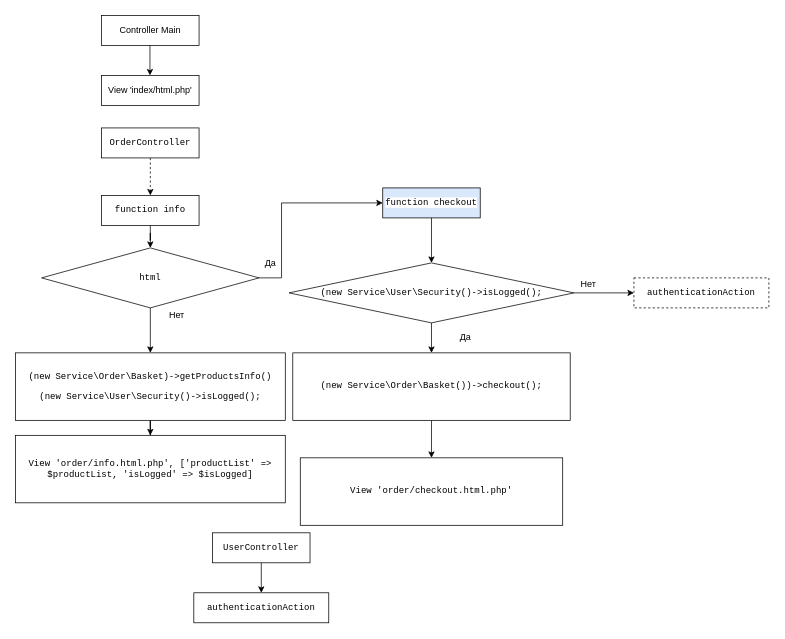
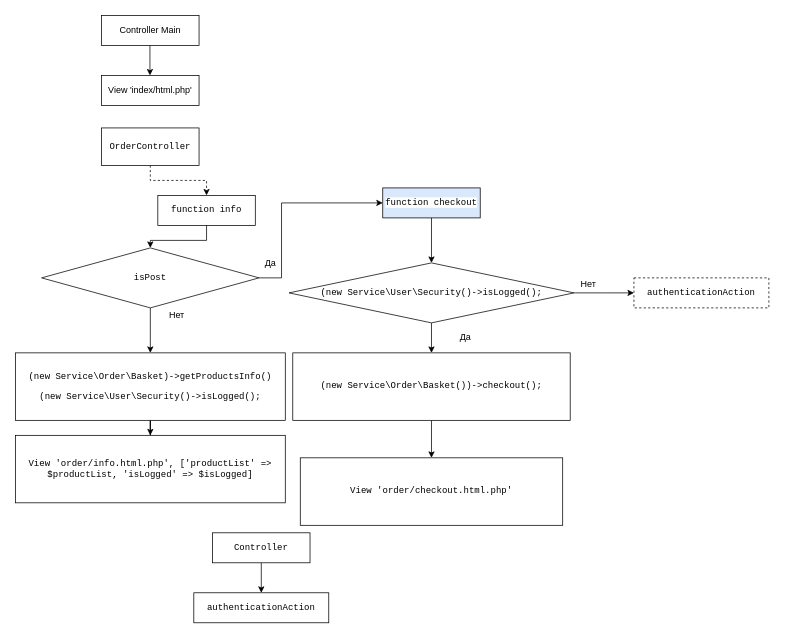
(150, 143) -> (150, 147)
(150, 210) -> (207, 210)
(150, 278) -> (150, 278)
(261, 548) -> (261, 548)
